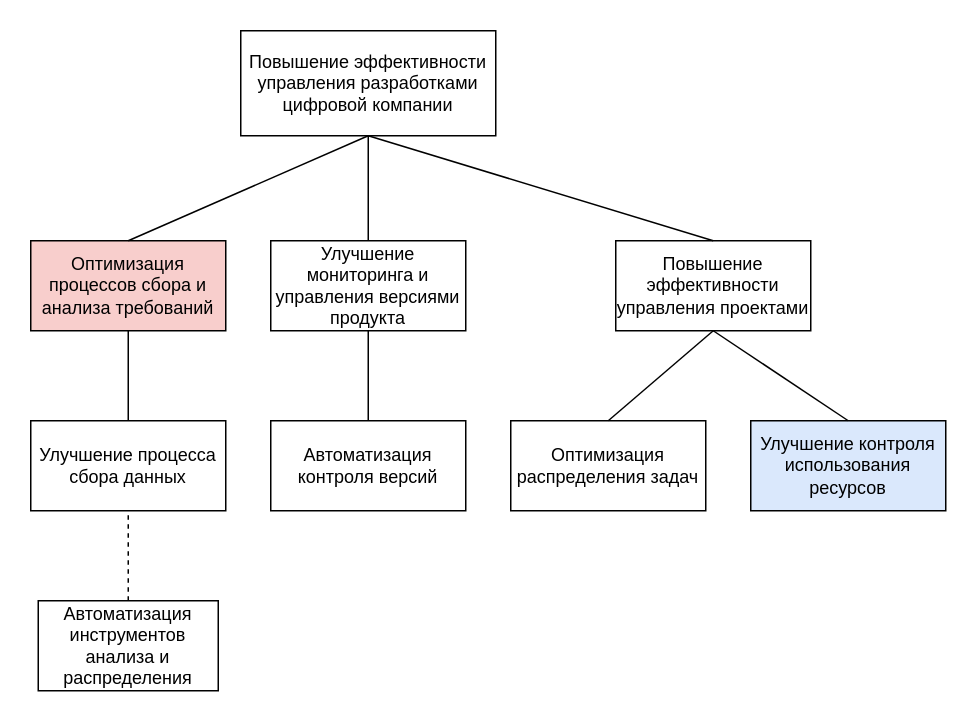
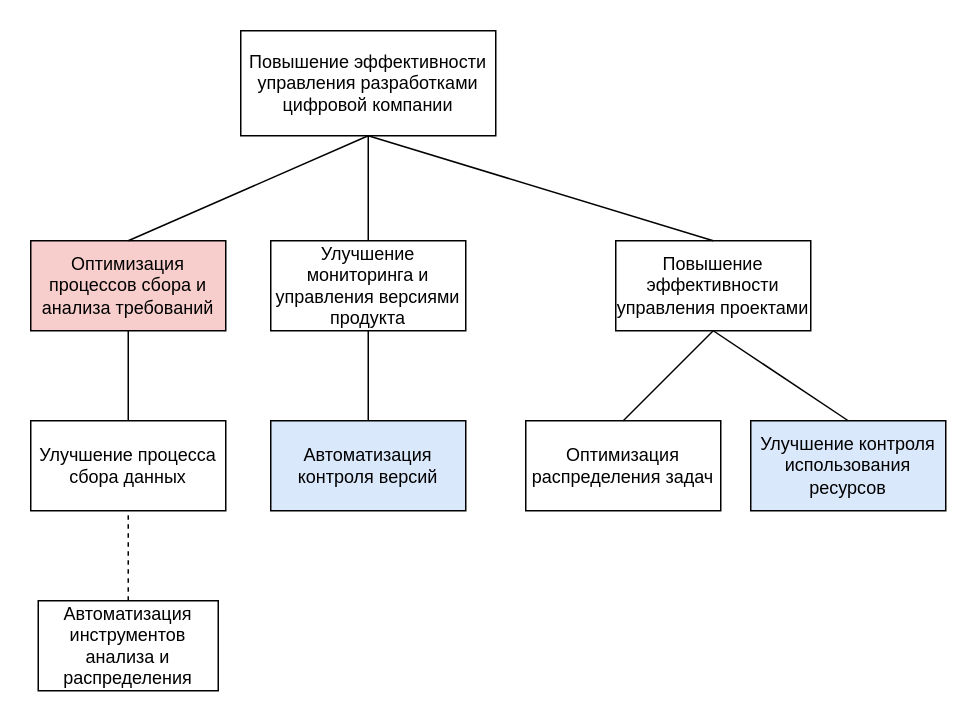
(368, 466) -> (368, 466)
(608, 466) -> (623, 466)
